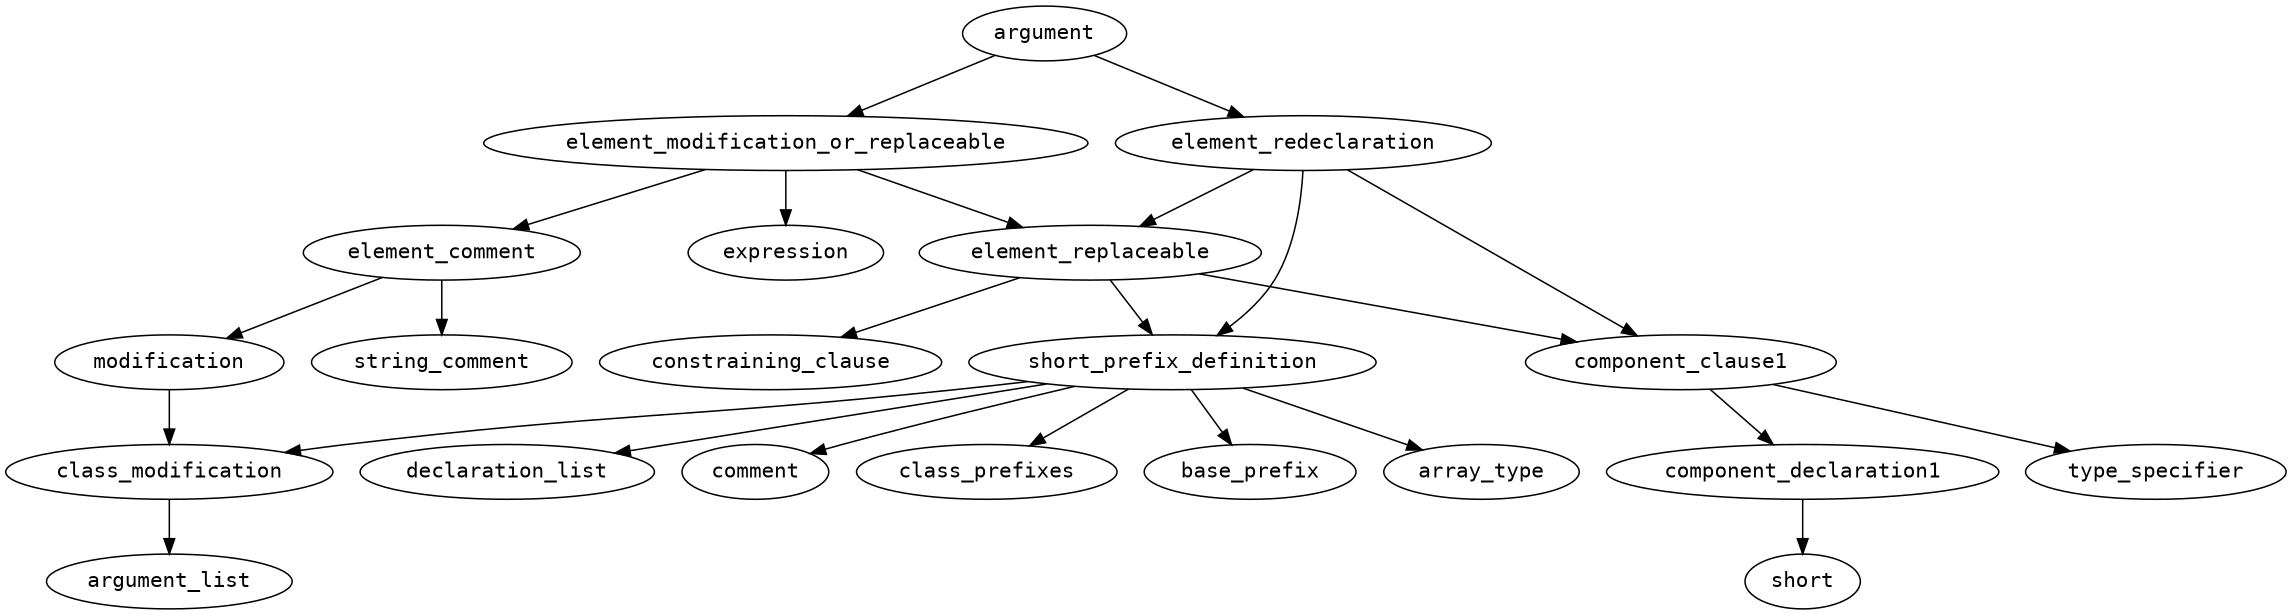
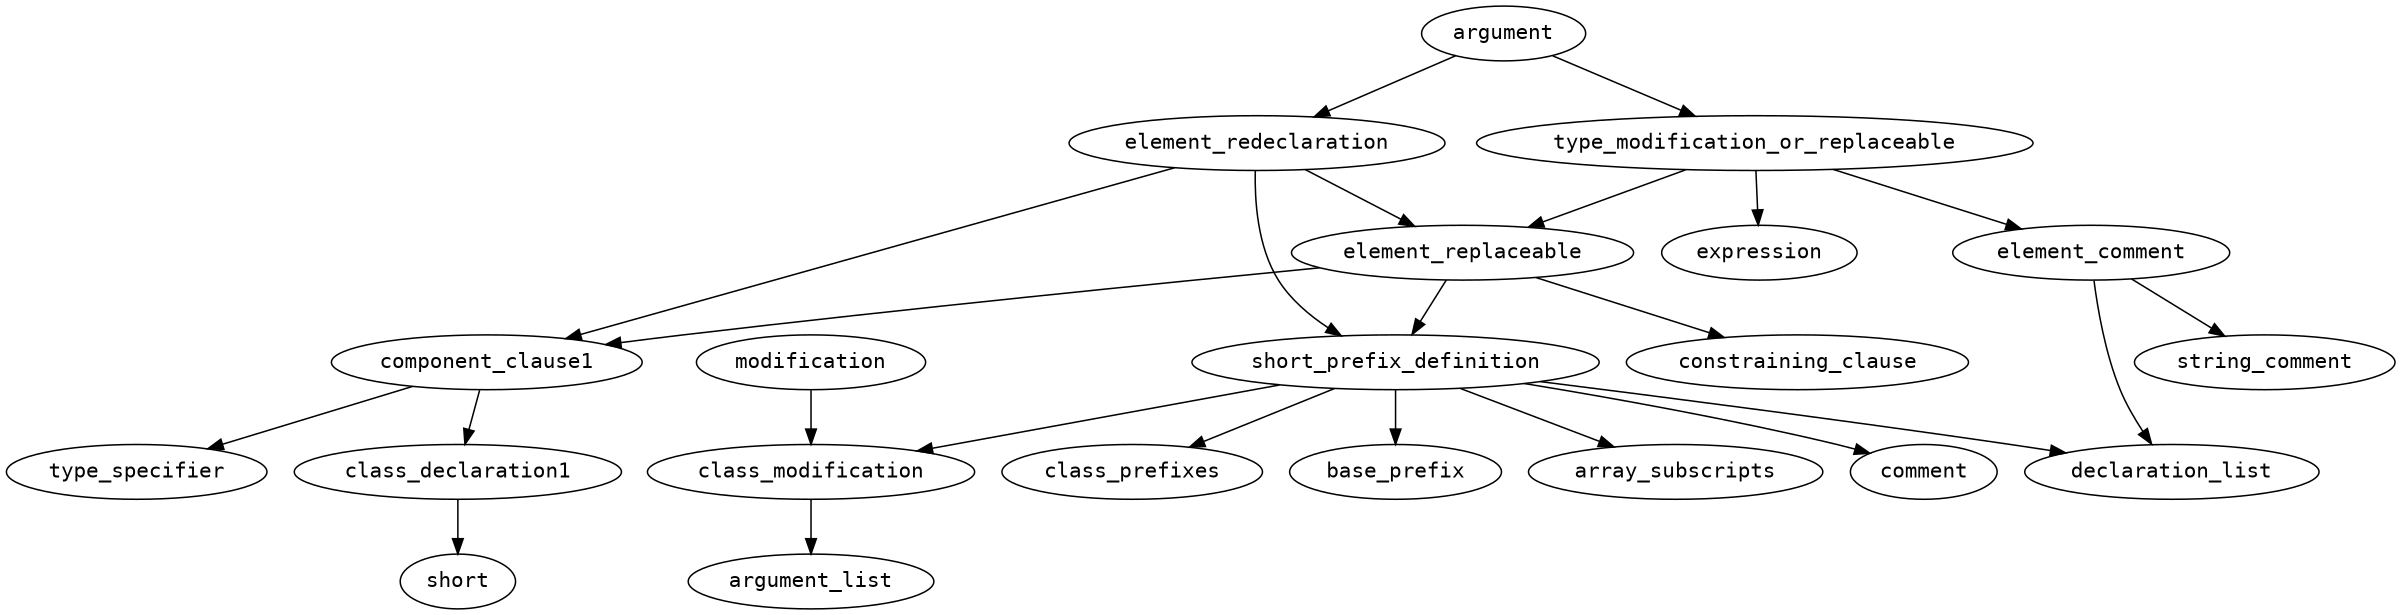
(786, 143) -> (1755, 143)
(312, 305) -> (2110, 359)
(1481, 472) -> (1676, 472)
(1803, 472) -> (458, 472)
